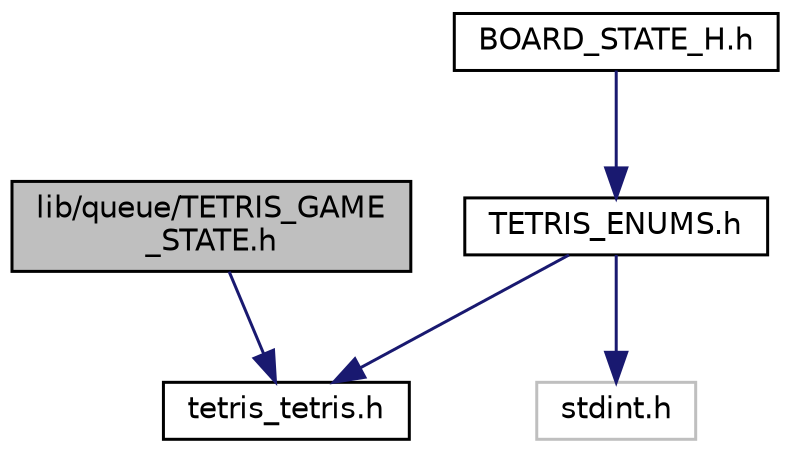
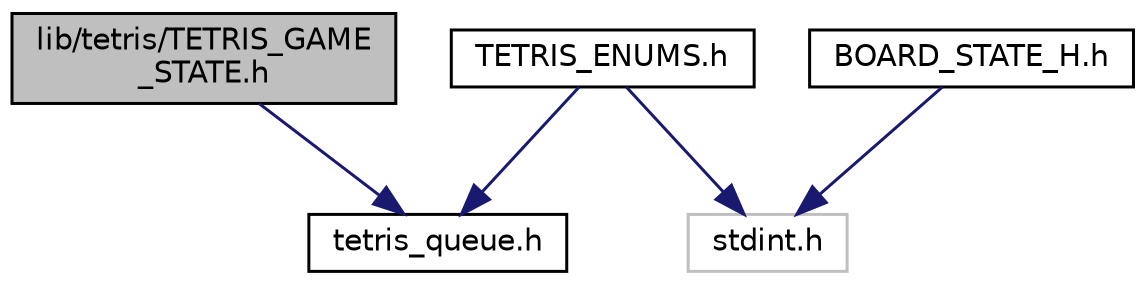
(616, 119) -> (881, 140)
(211, 226) -> (204, 58)
(286, 411) -> (438, 243)
